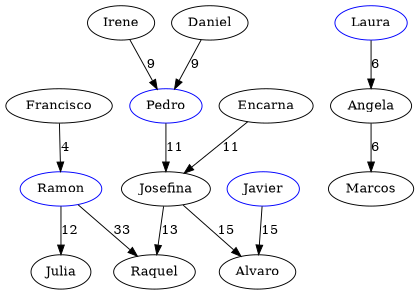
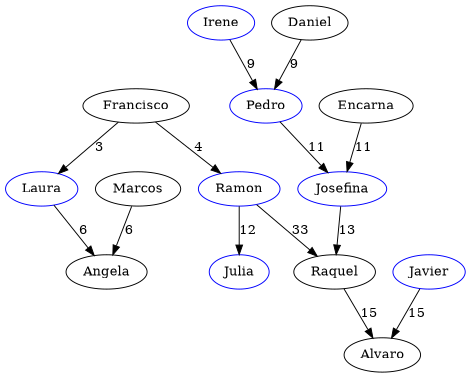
(121, 23) -> (221, 23)
(371, 143) -> (124, 226)
none -> (92, 145)
(166, 189) -> (342, 189)
(208, 227) -> (356, 309)
(61, 272) -> (239, 272)
